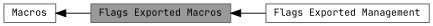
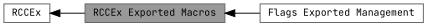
(30, 13) -> (27, 13)
(161, 13) -> (155, 13)
